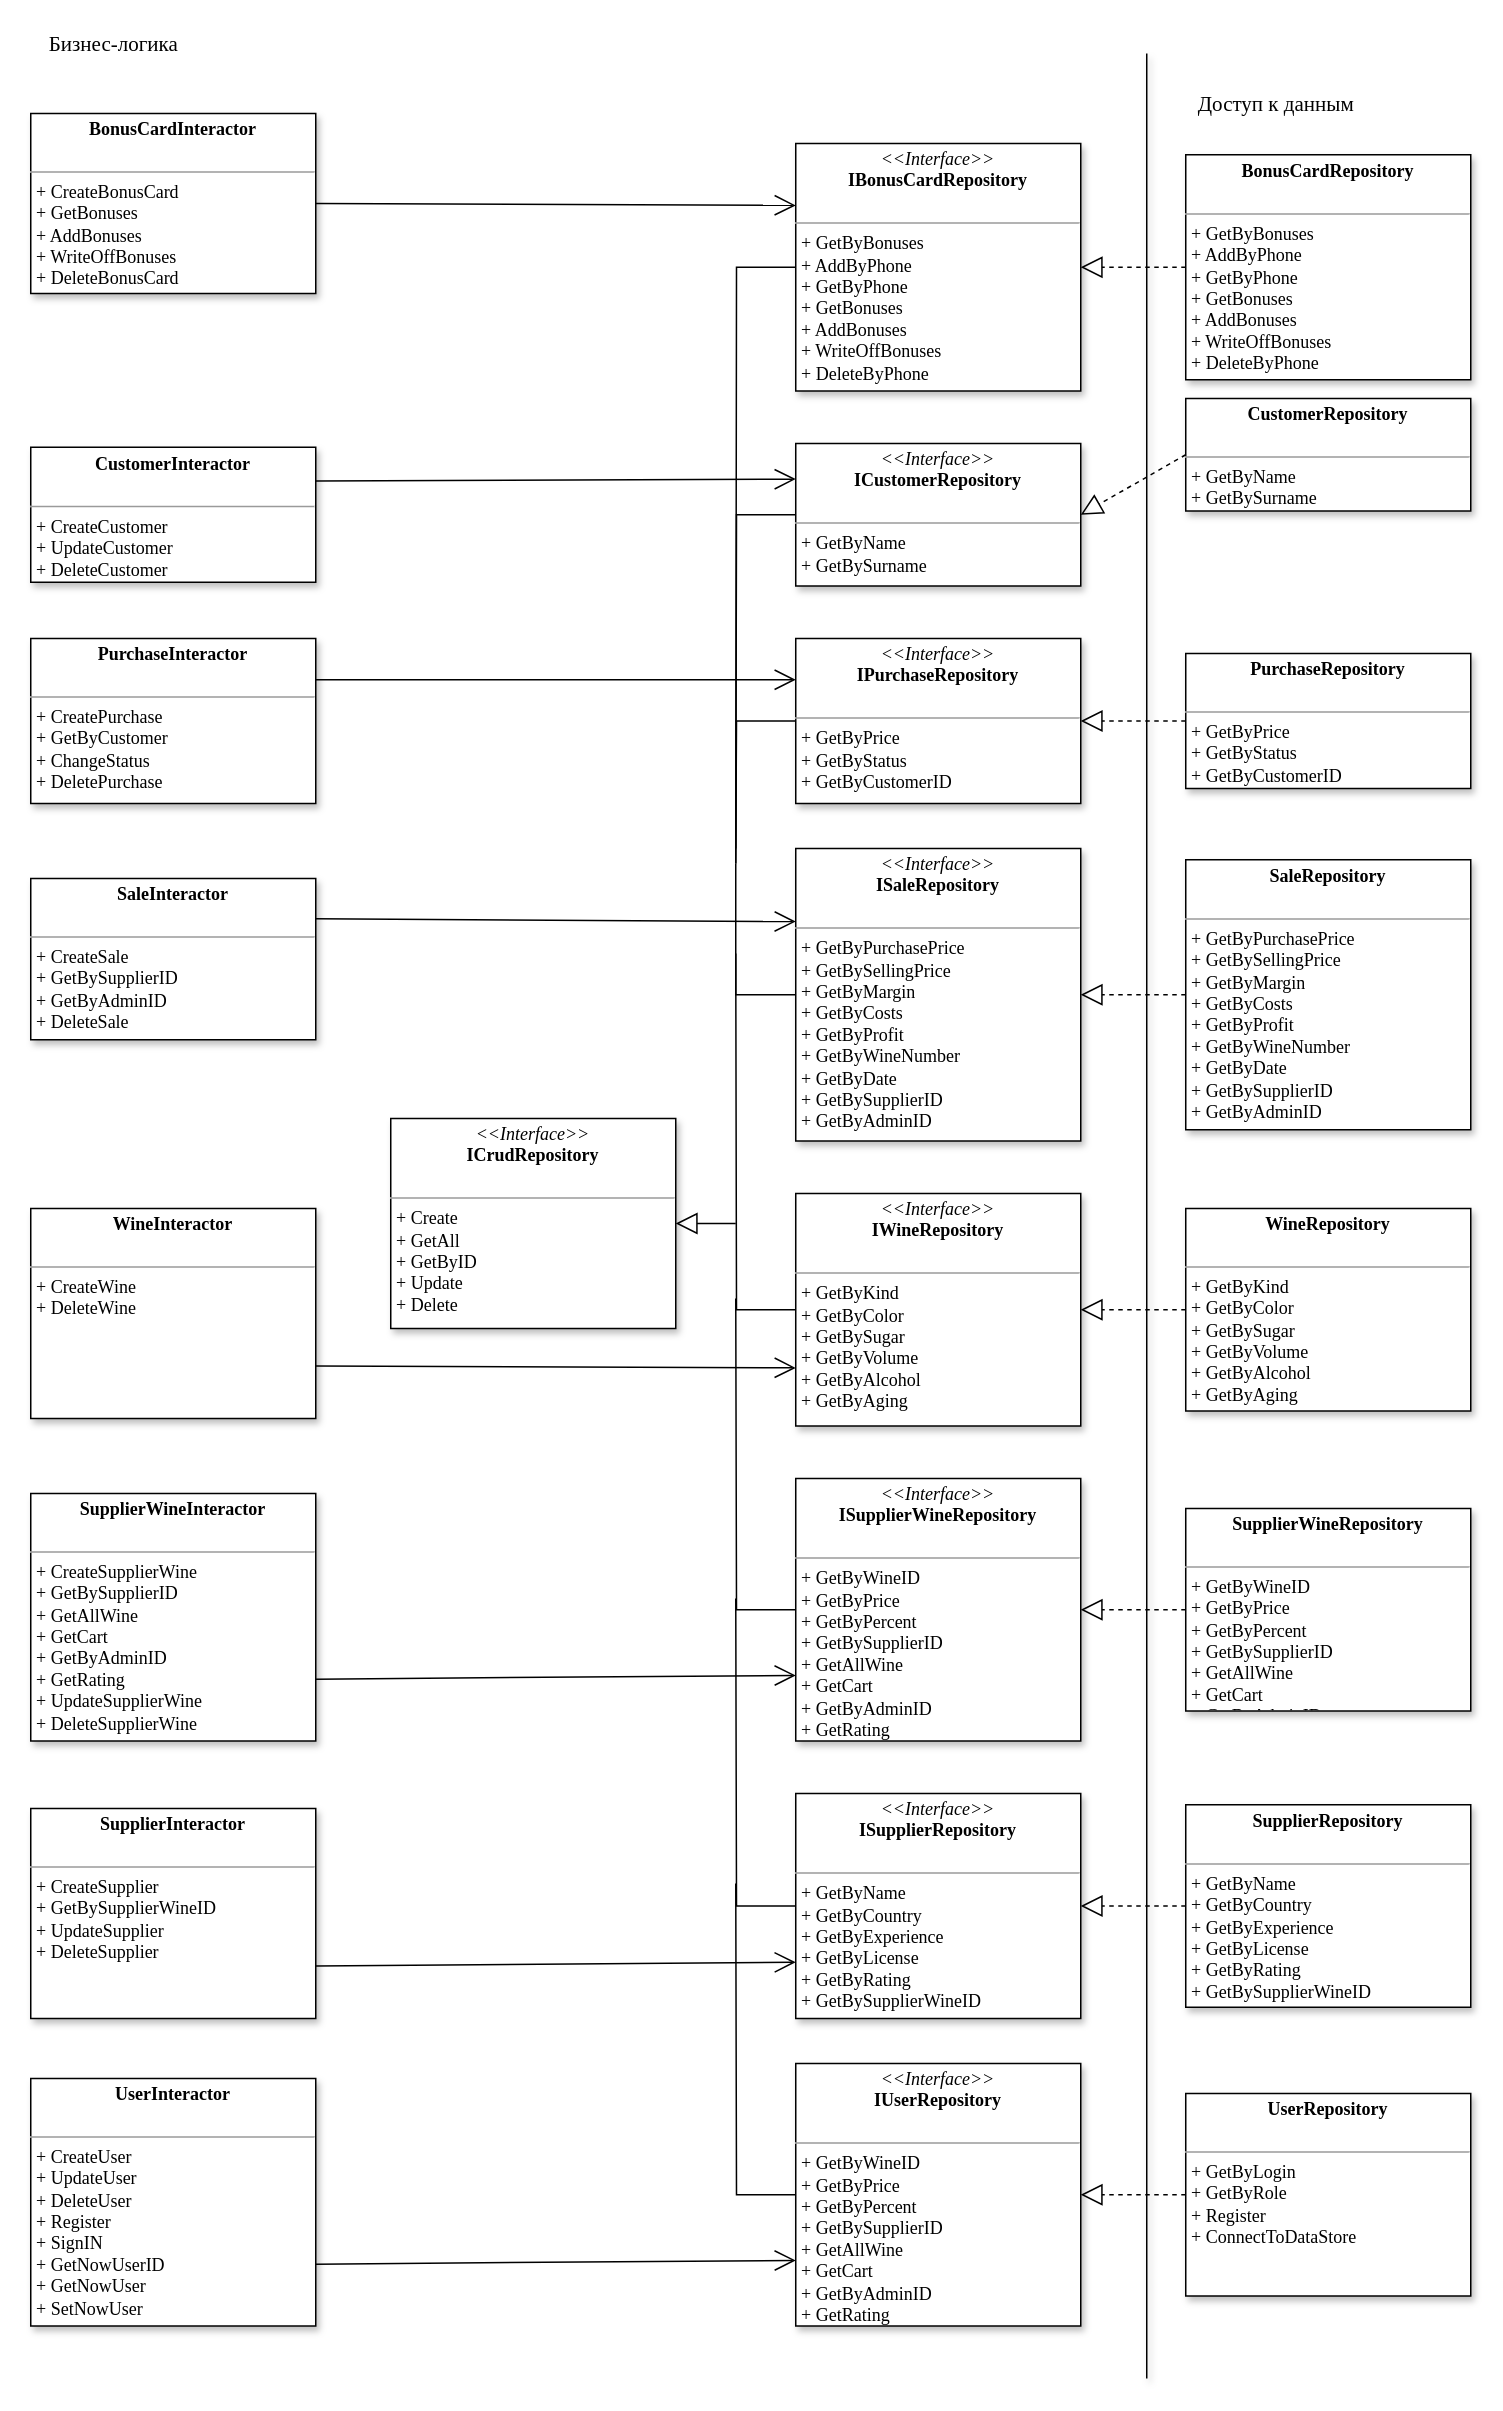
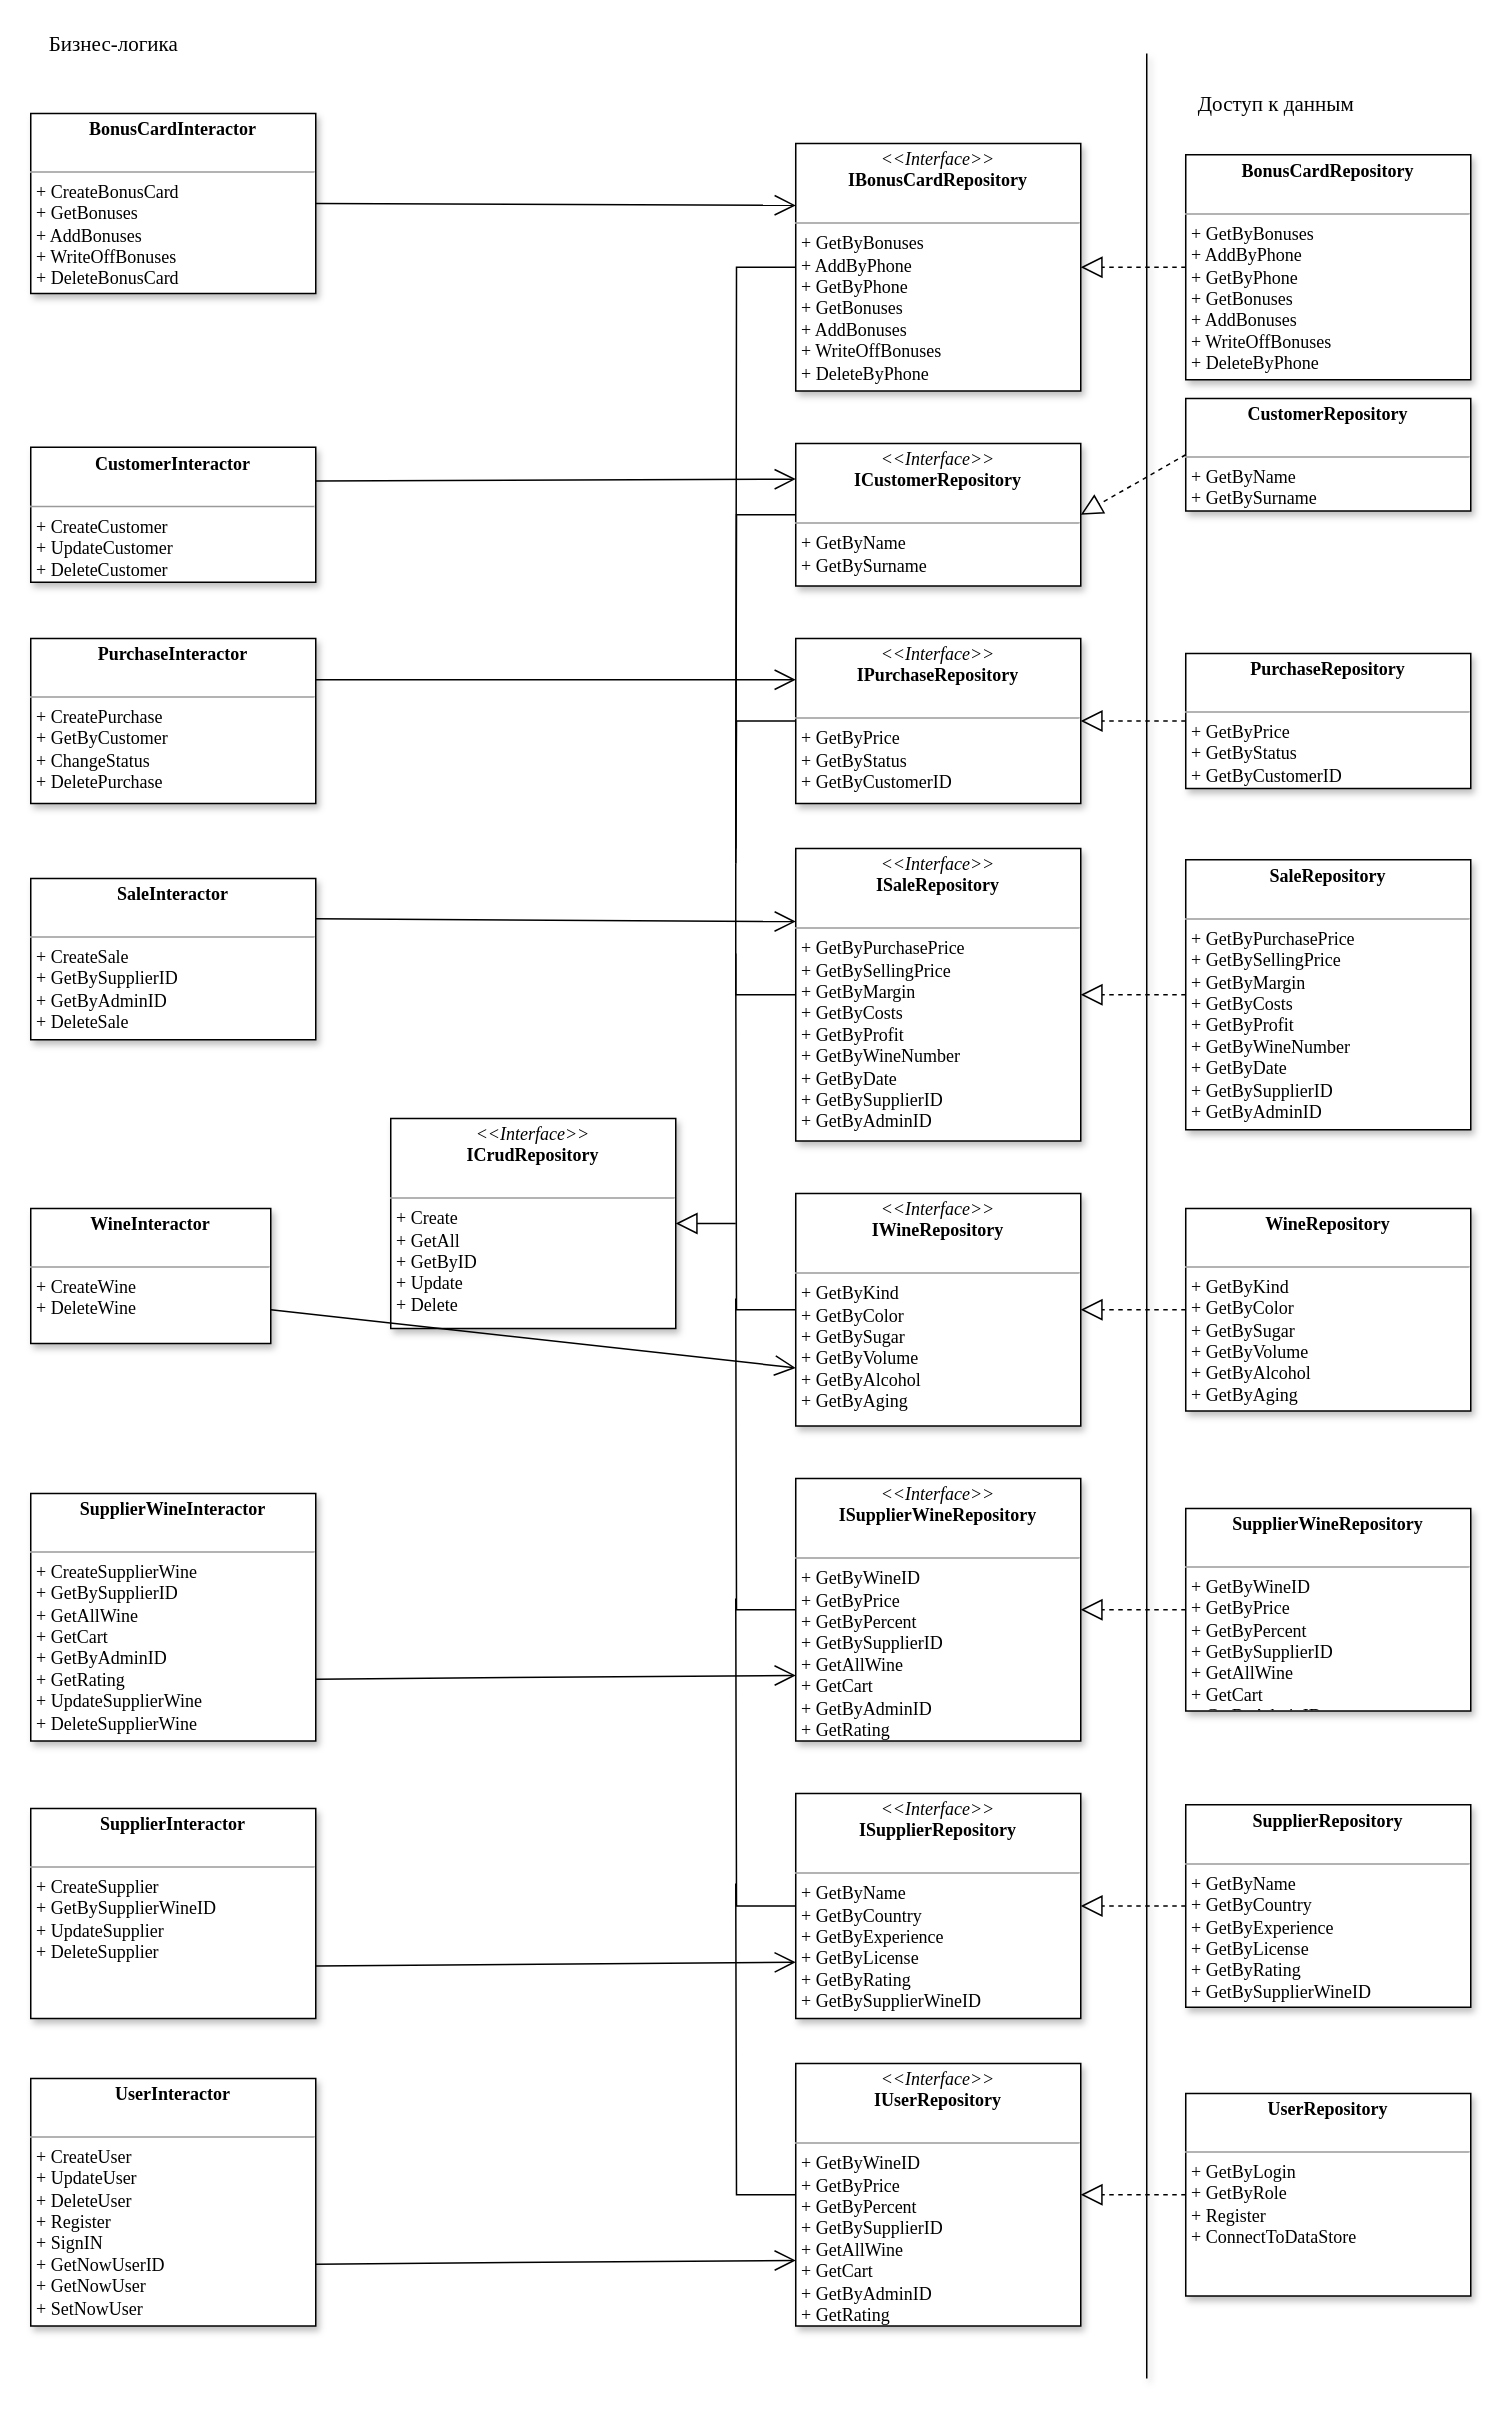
(173, 1313) -> (151, 1276)
